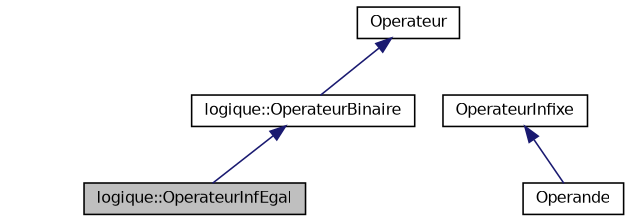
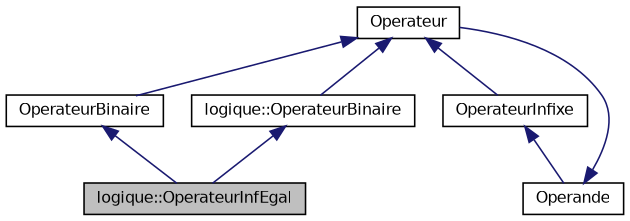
none -> (573, 66)
none -> (468, 72)
none -> (85, 111)
